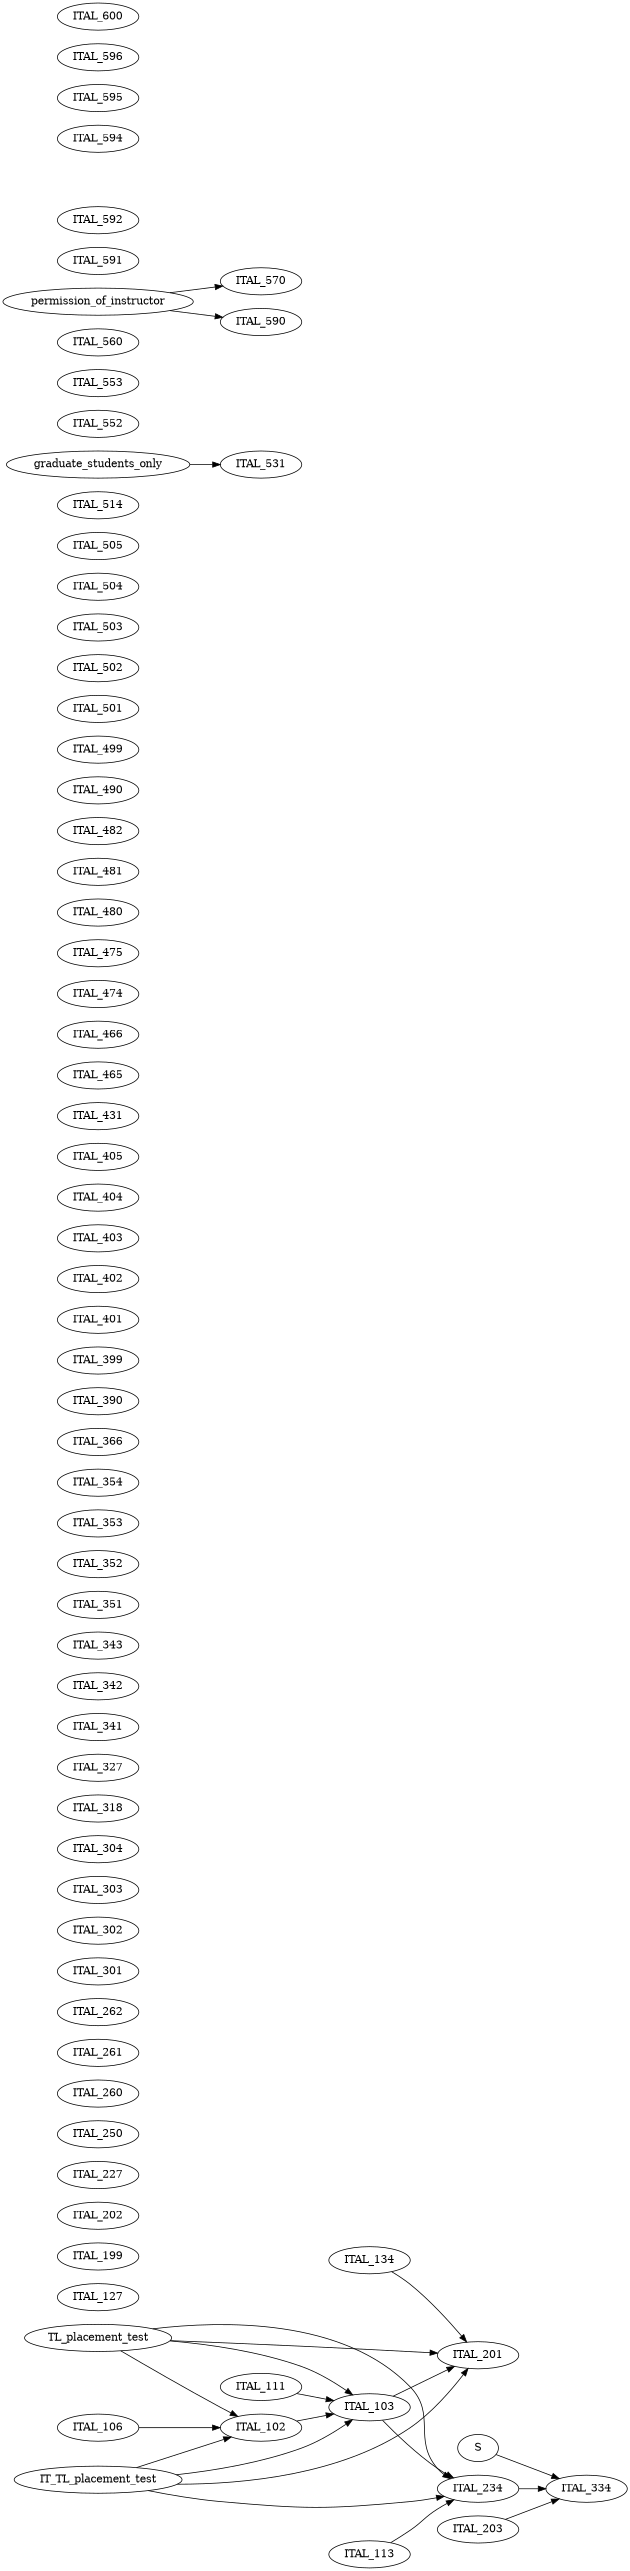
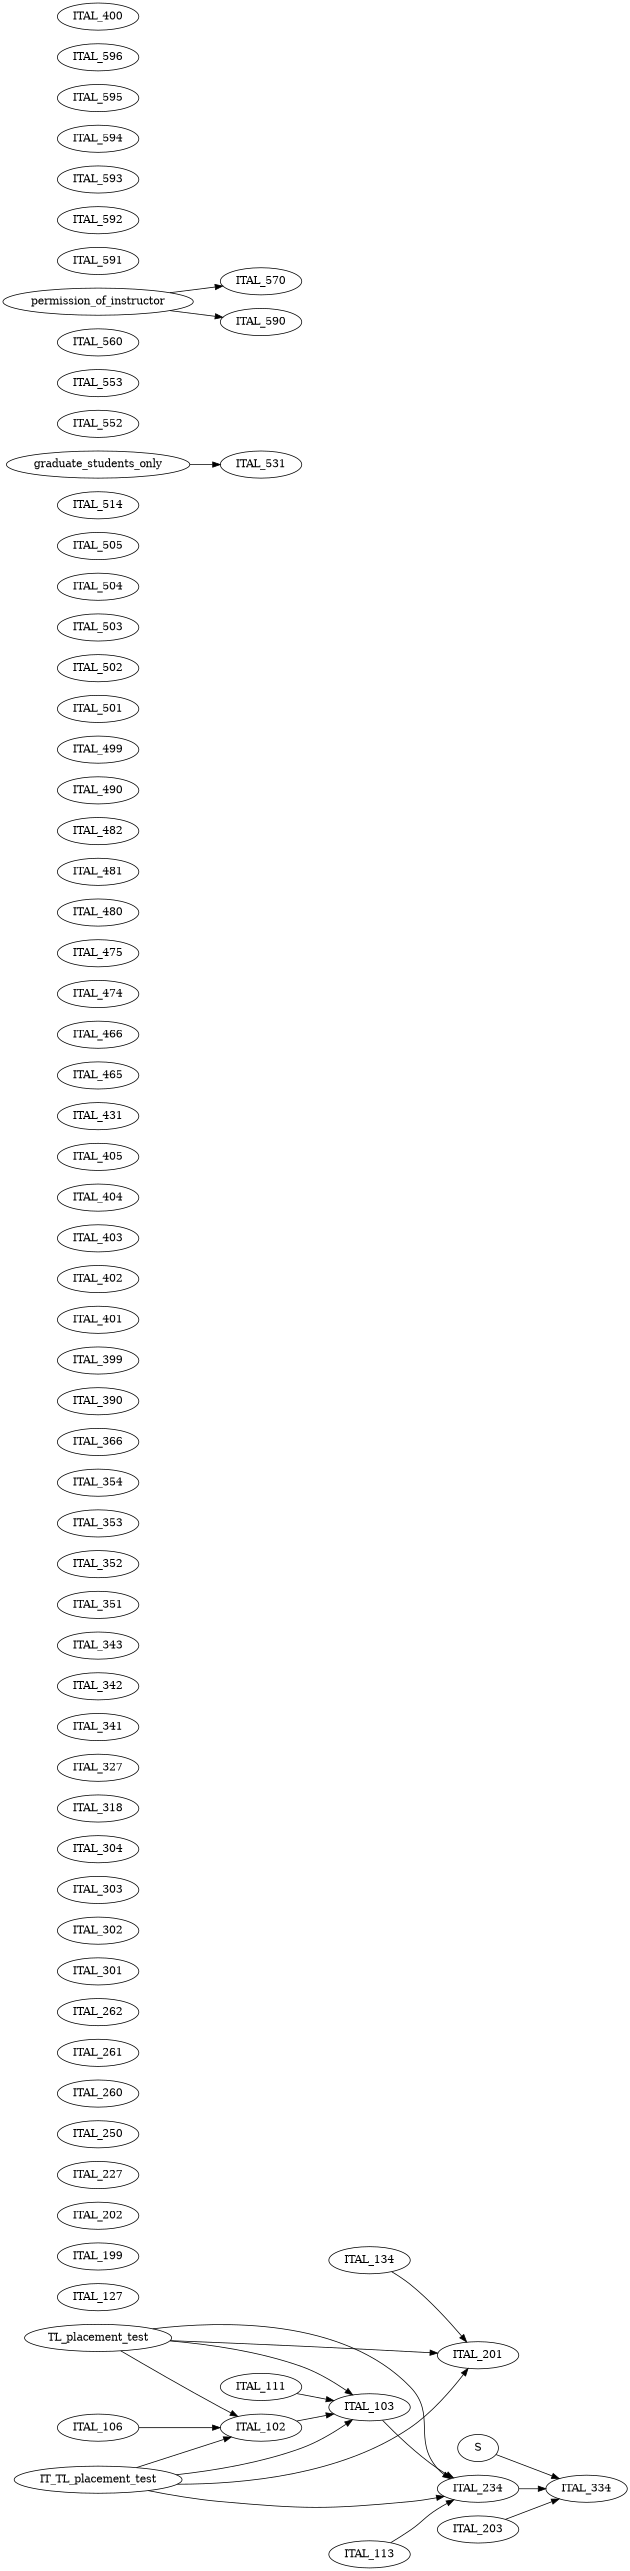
(98, 17) -> (98, 17)
none -> (98, 179)
(420, 2383) -> none
